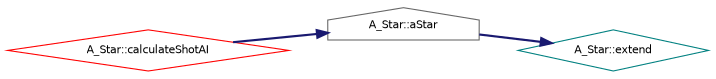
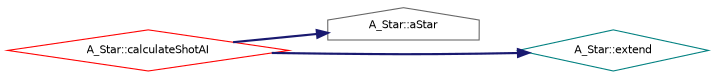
(510, 38) -> (395, 54)
